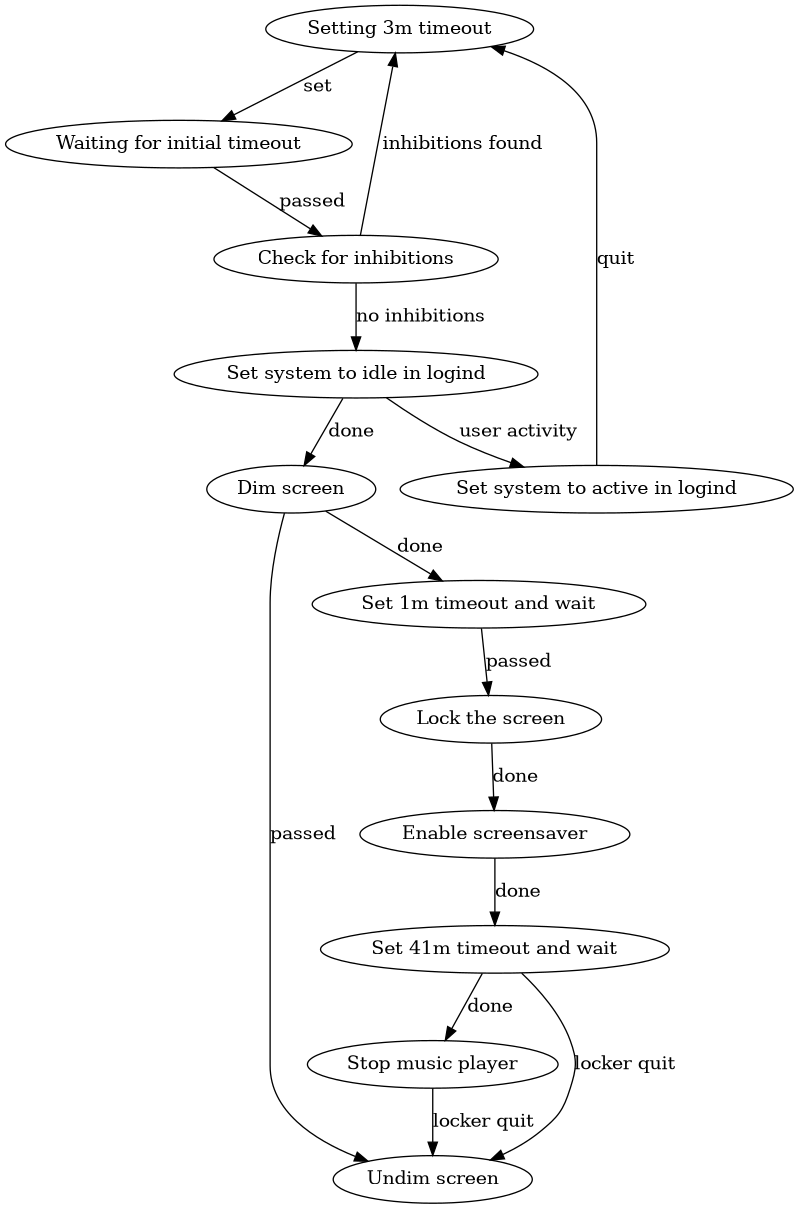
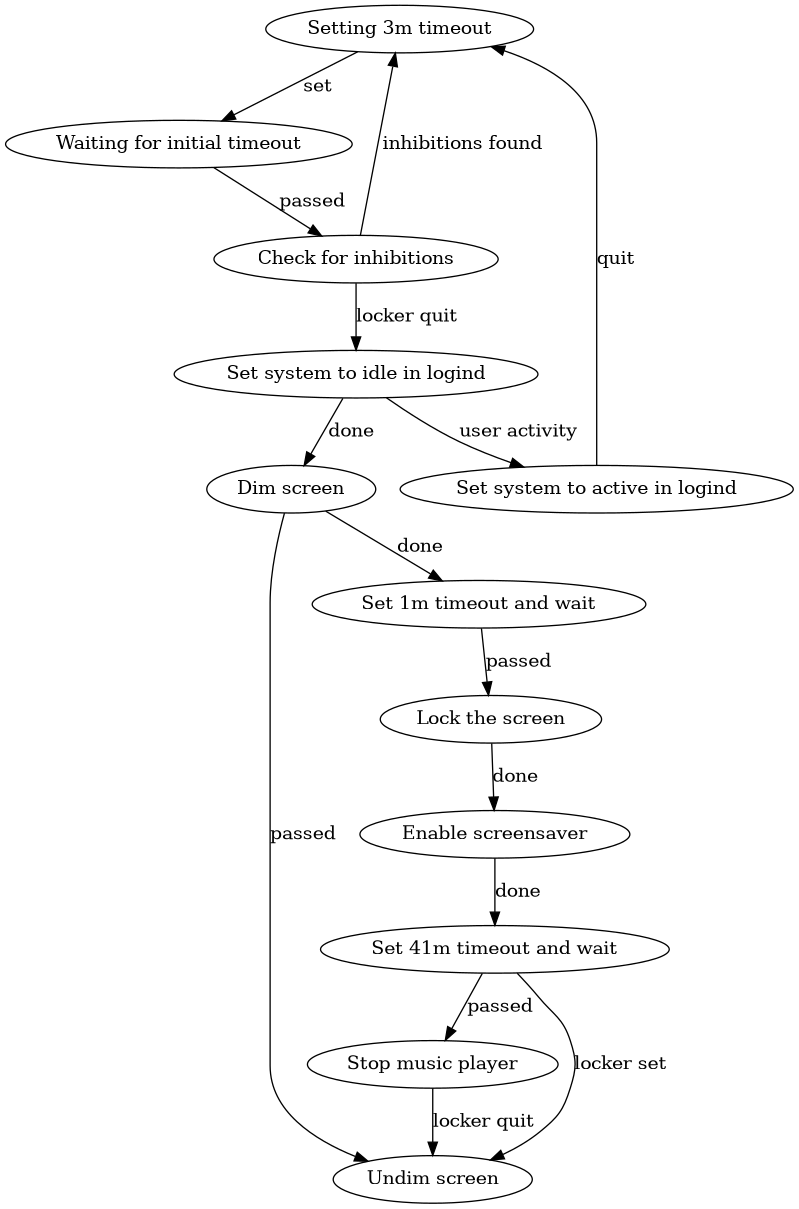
(421, 317) -> (407, 317)
(490, 1007) -> (500, 1007)
(625, 1064) -> (621, 1064)
